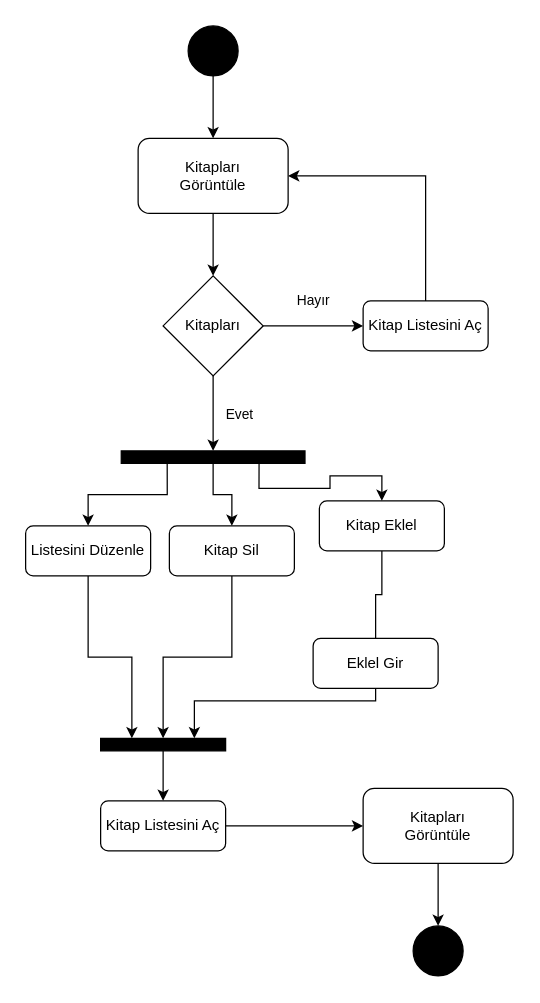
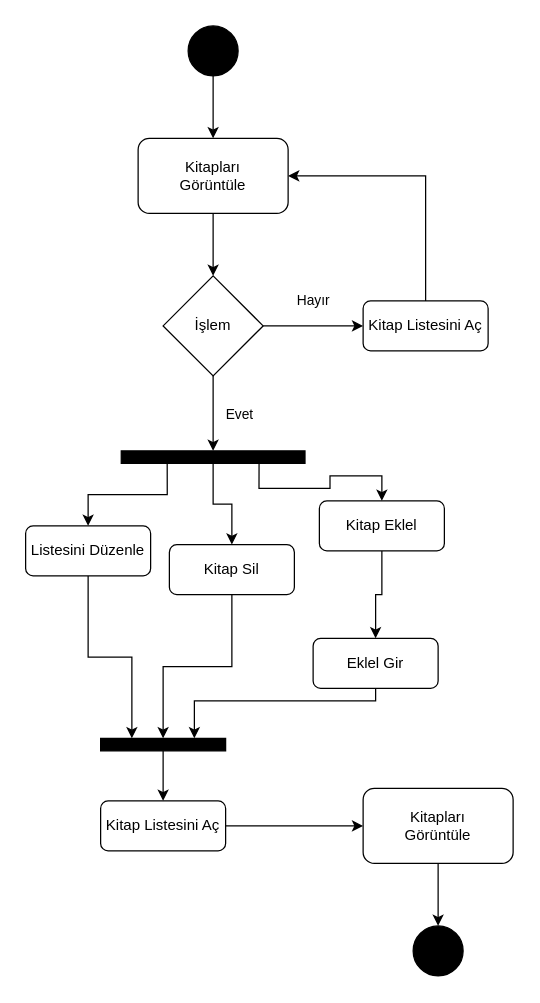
(213, 326) -> (213, 326)
(232, 551) -> (232, 569)
(376, 631) -> (376, 628)
